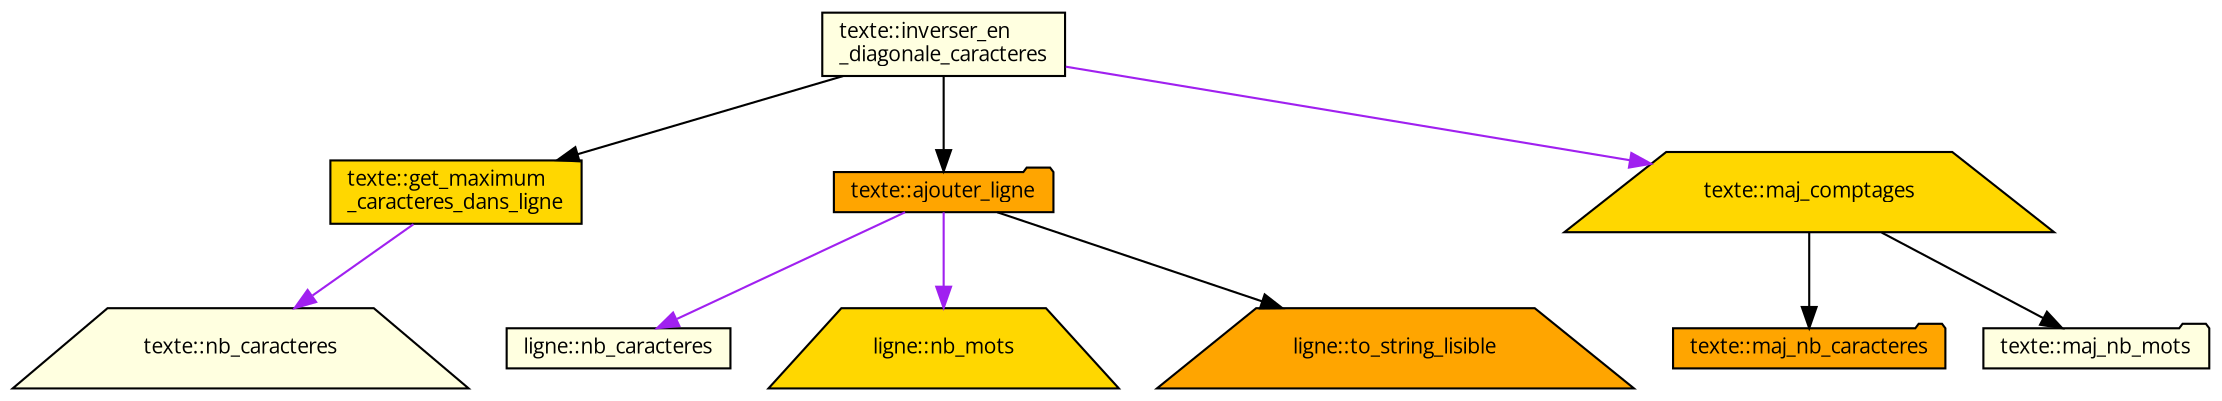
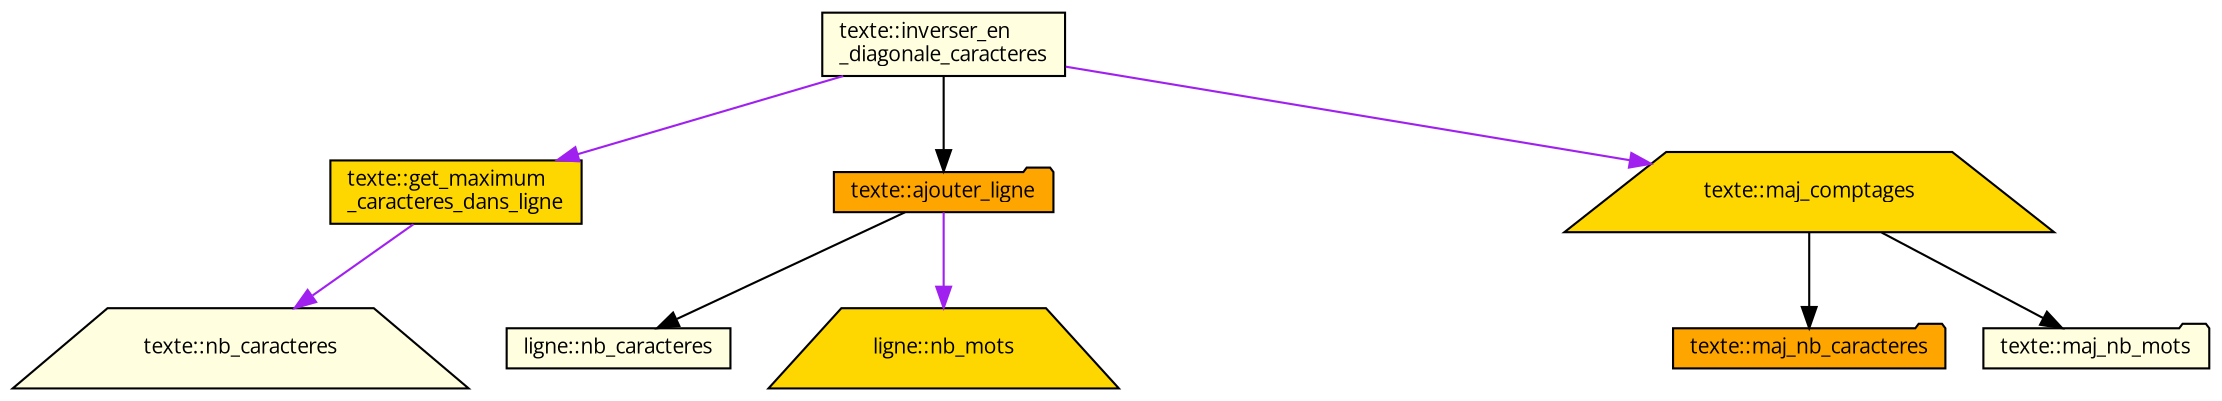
(710, 115) -> (710, 115)
(791, 266) -> (791, 266)
(1395, 348) -> none
